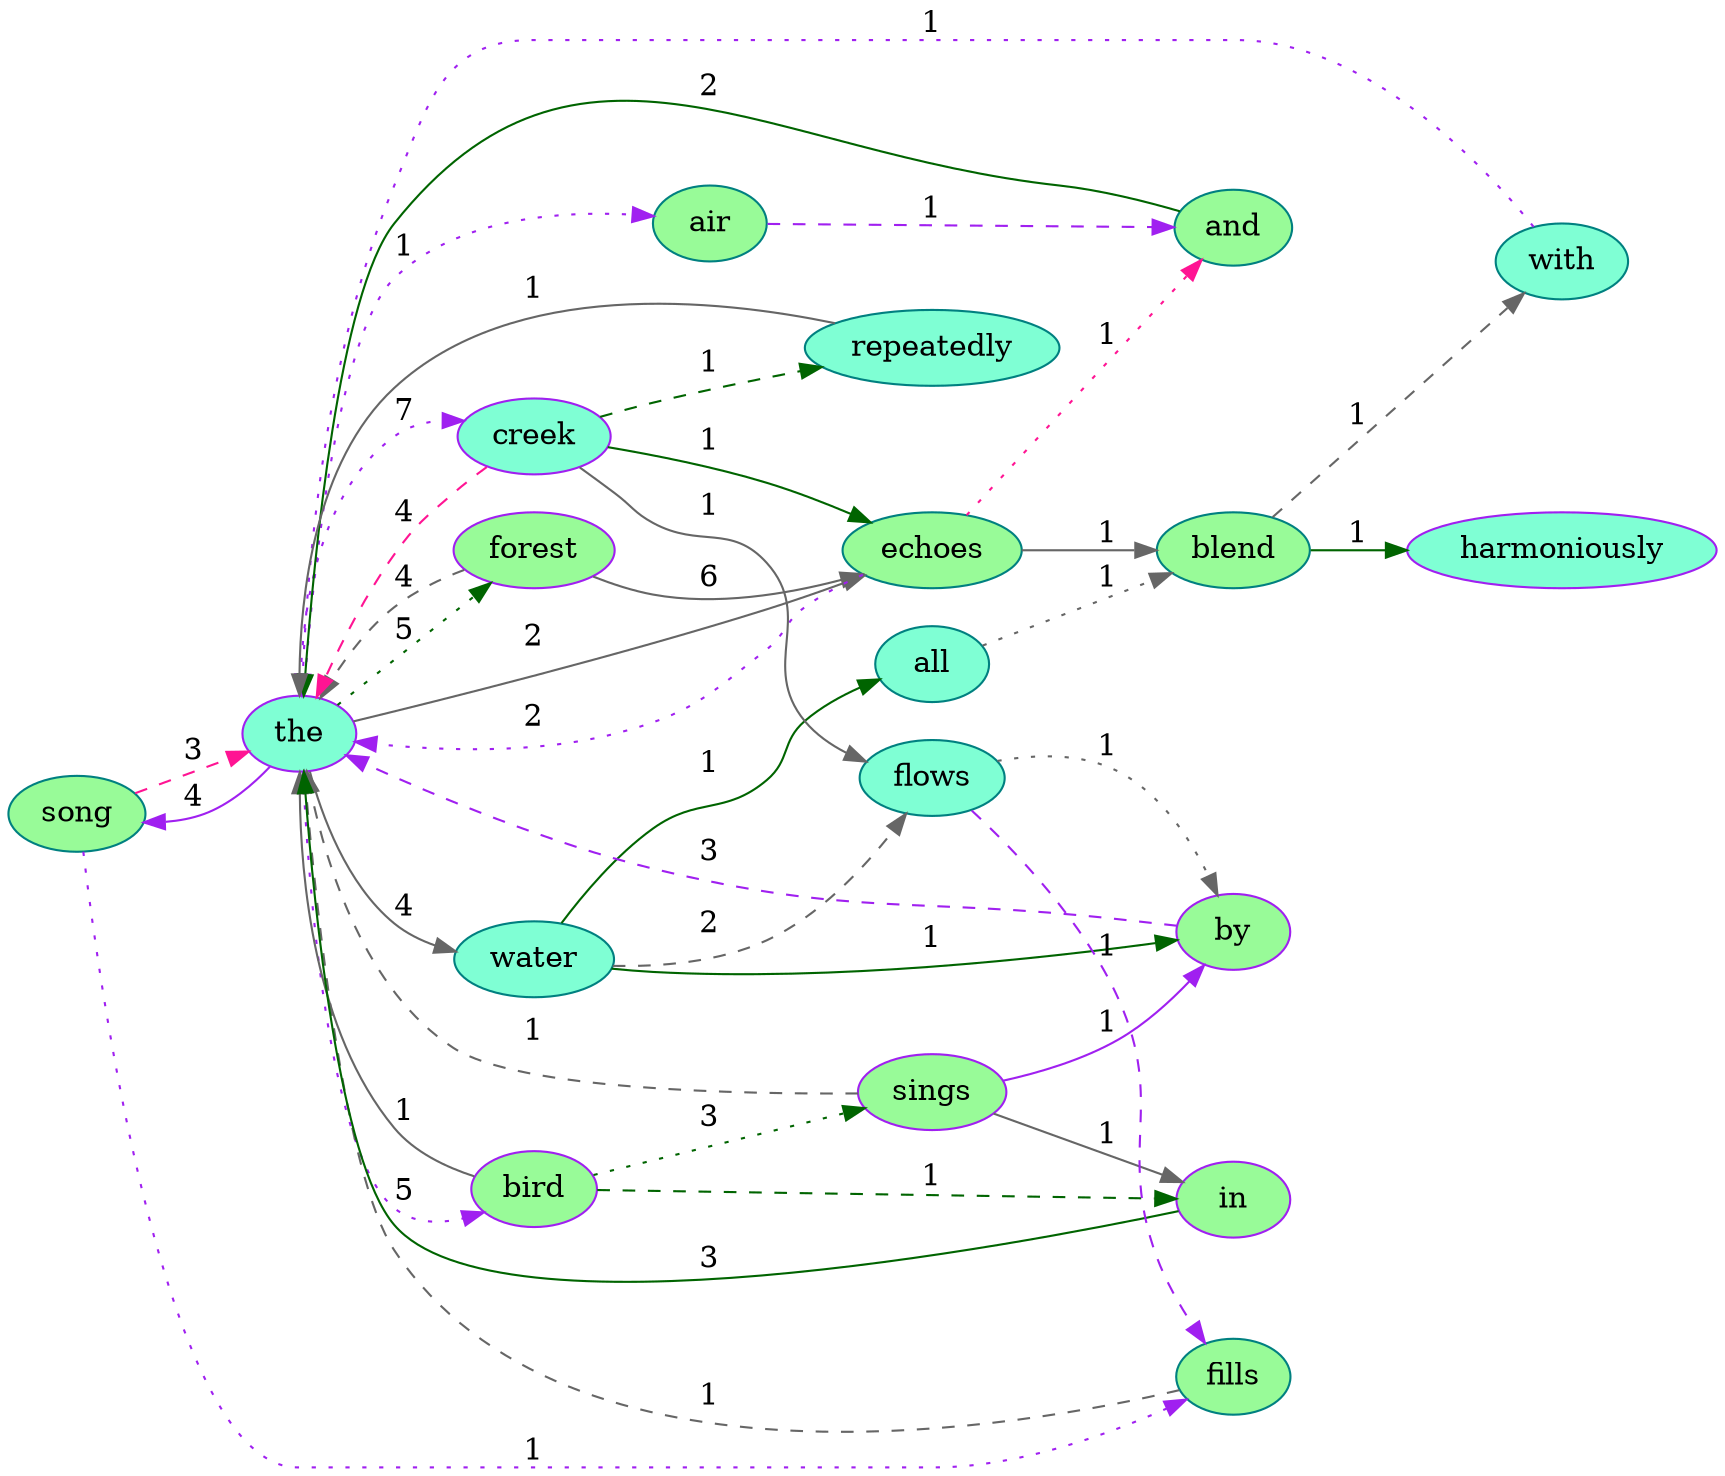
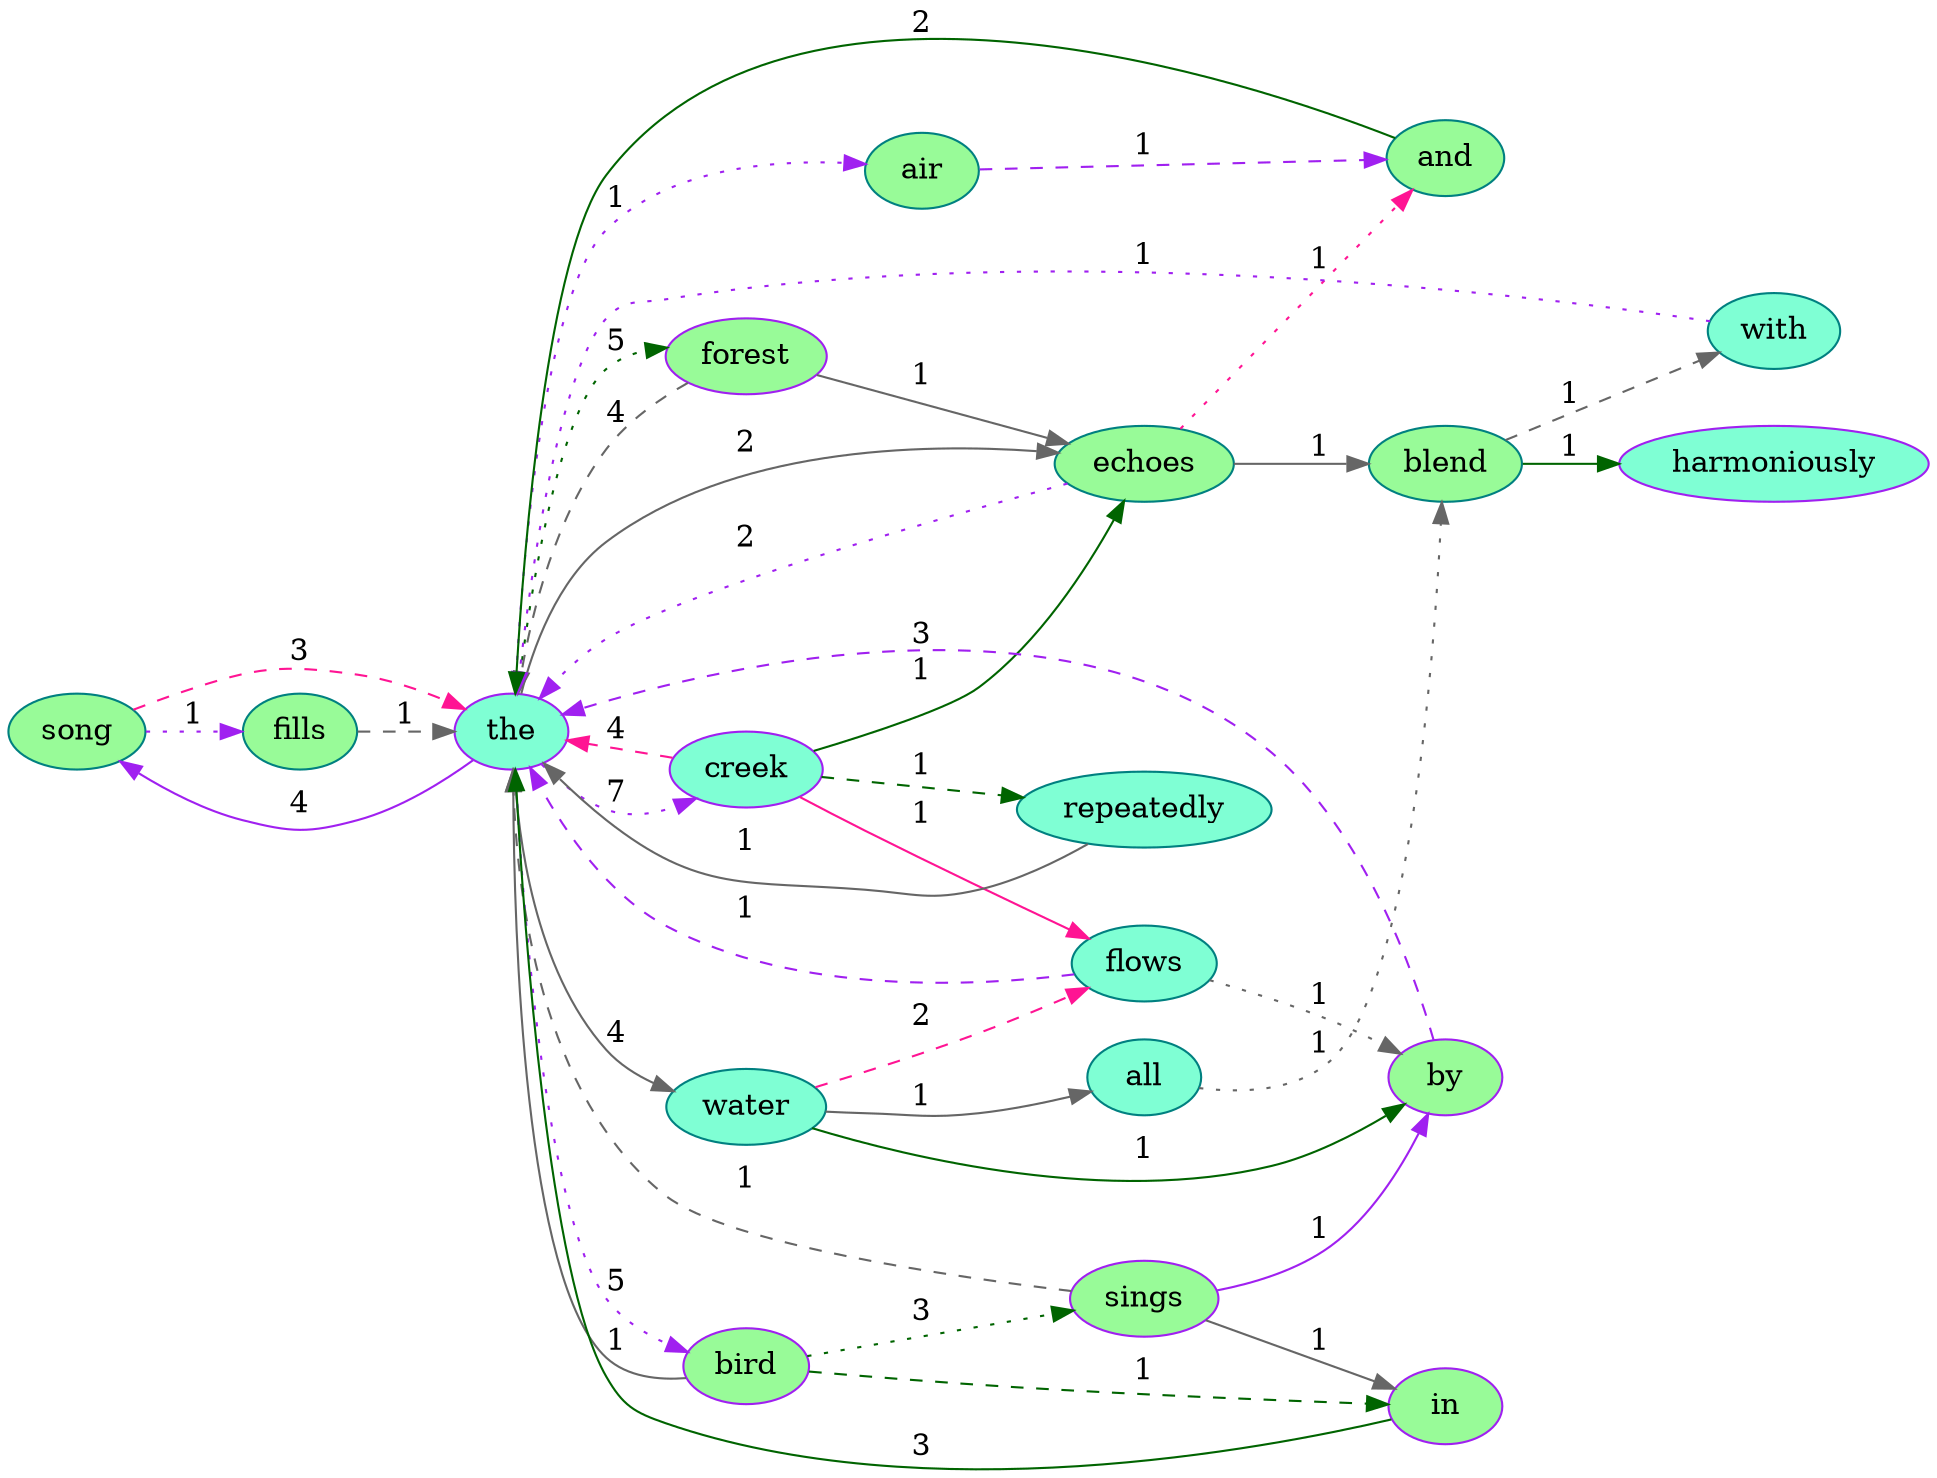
(768, 565) -> (934, 865)
(710, 579) -> (922, 376)
(713, 805) -> (949, 1116)
(772, 938) -> (944, 1046)
(1134, 1047) -> (772, 965)
